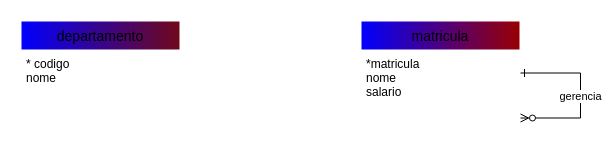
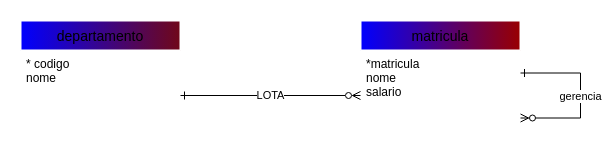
none -> (263, 96)
